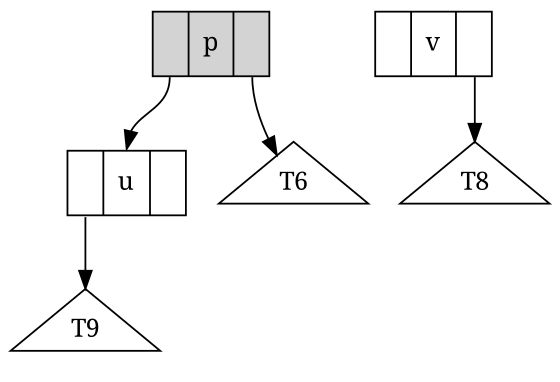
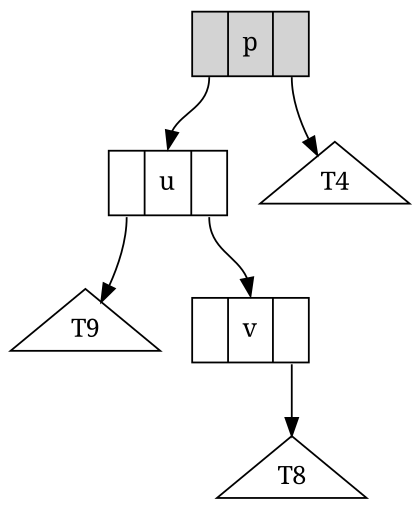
(294, 183) -> (335, 183)
none -> (223, 250)
